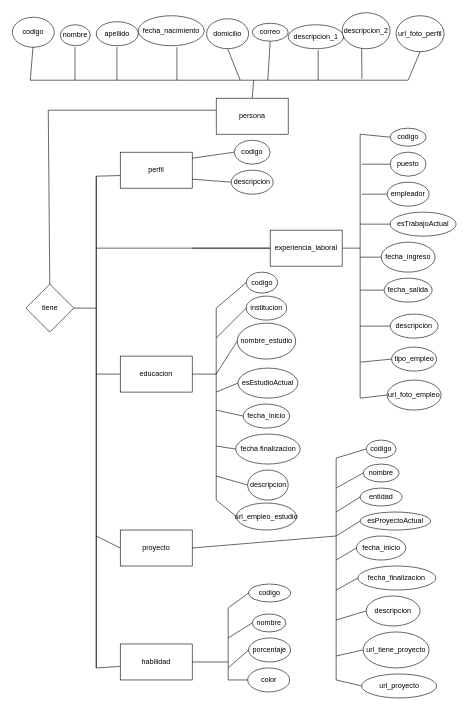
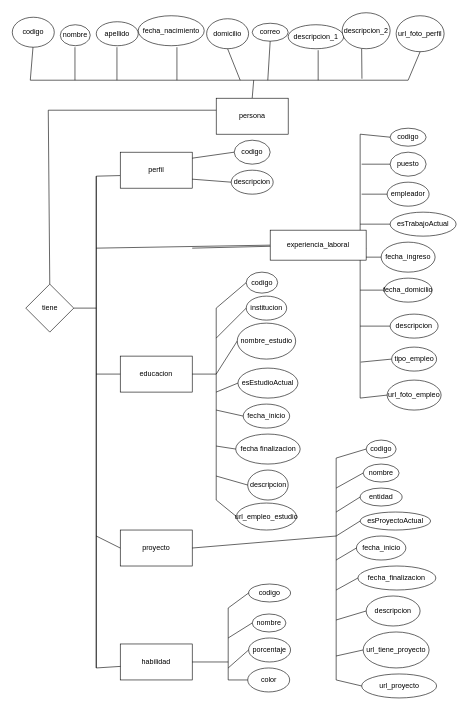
(306, 248) -> (318, 245)
(408, 290) -> (408, 290)
